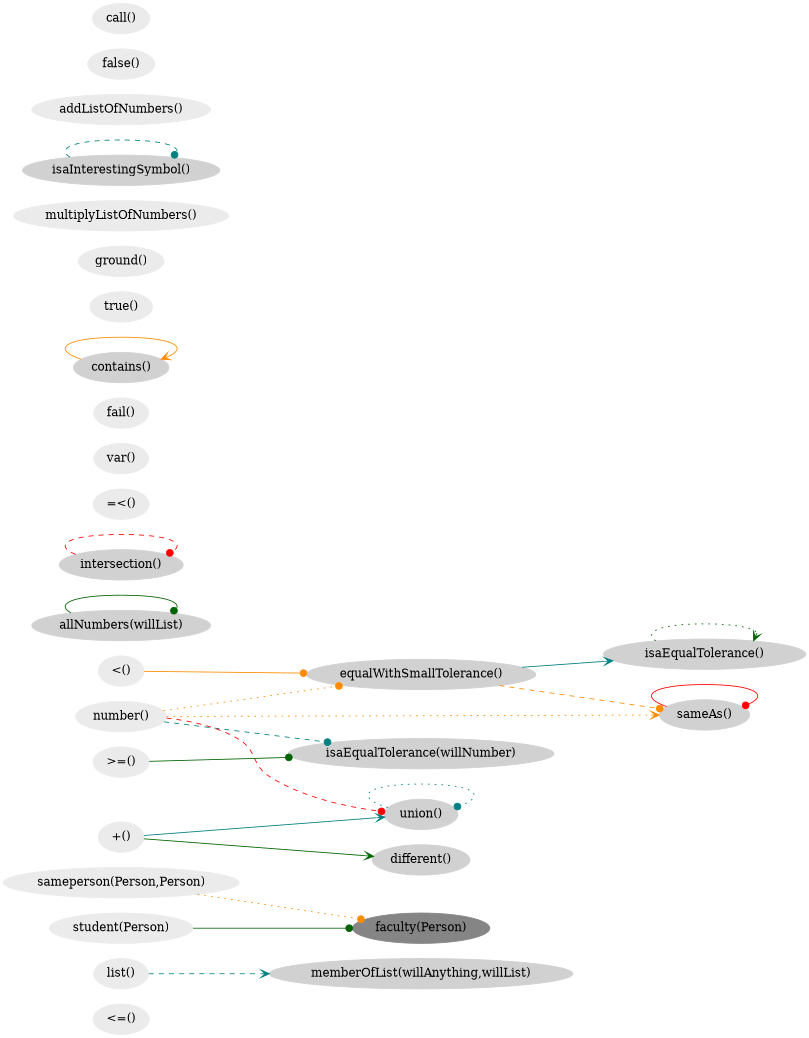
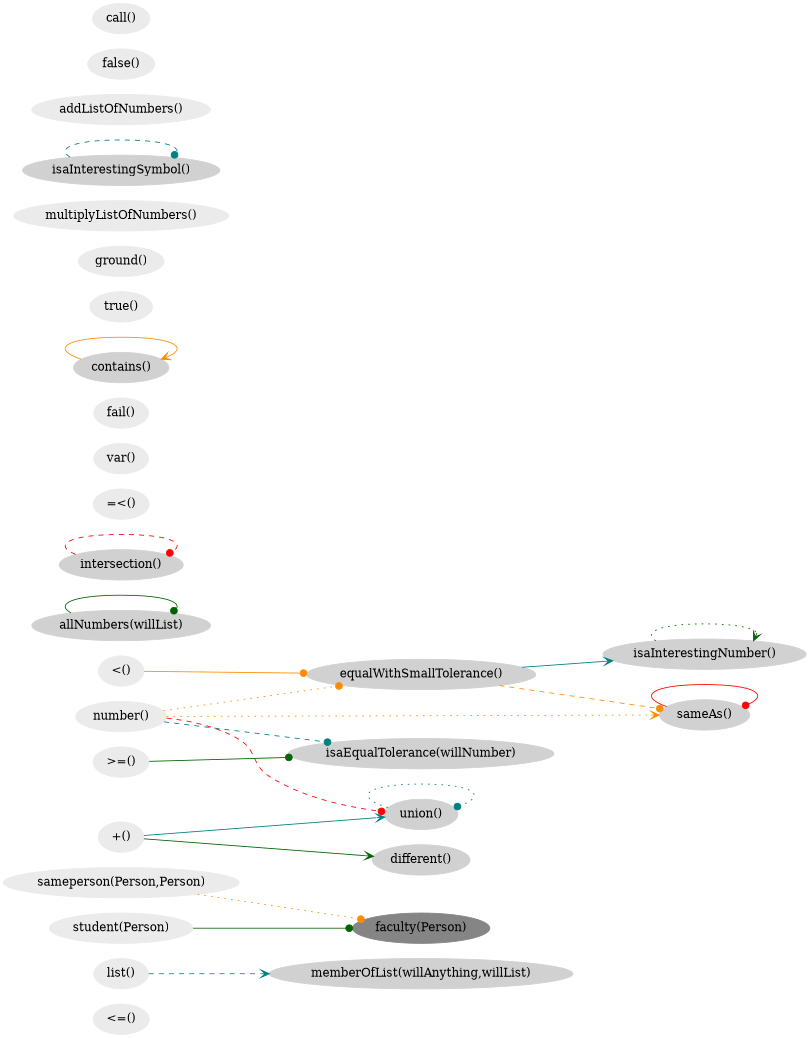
(705, 654) -> (705, 654)
